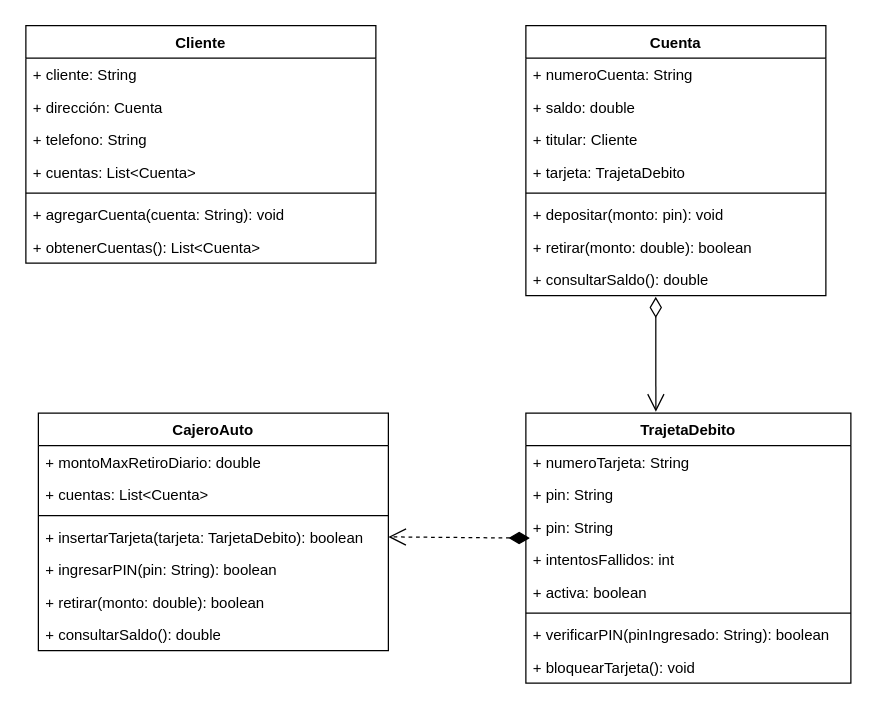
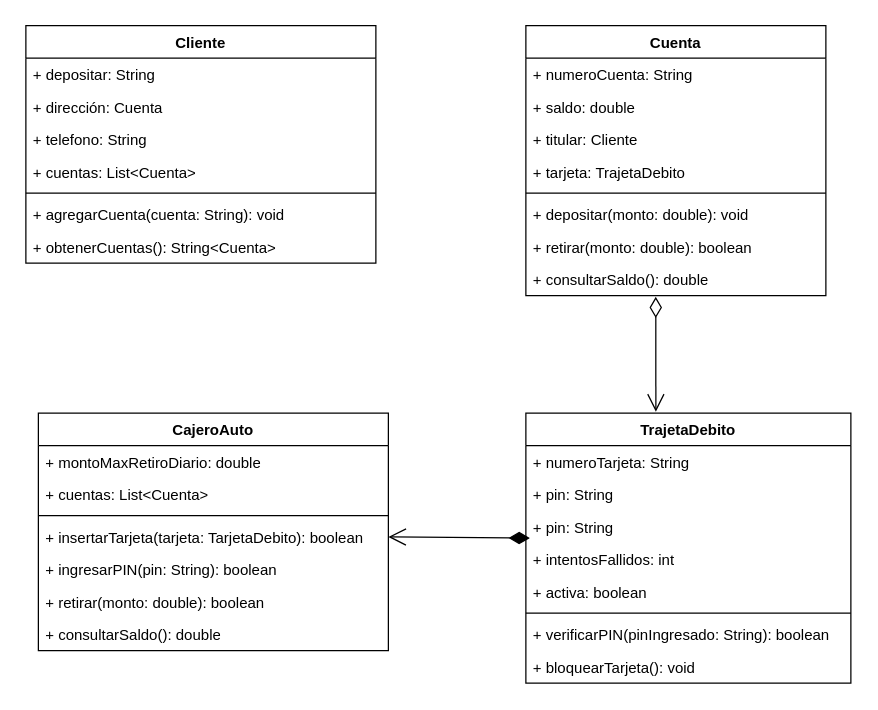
(93, 76) -> (103, 76)
(639, 216) -> (652, 216)
(160, 248) -> (168, 248)
(449, 537) -> (449, 537)
